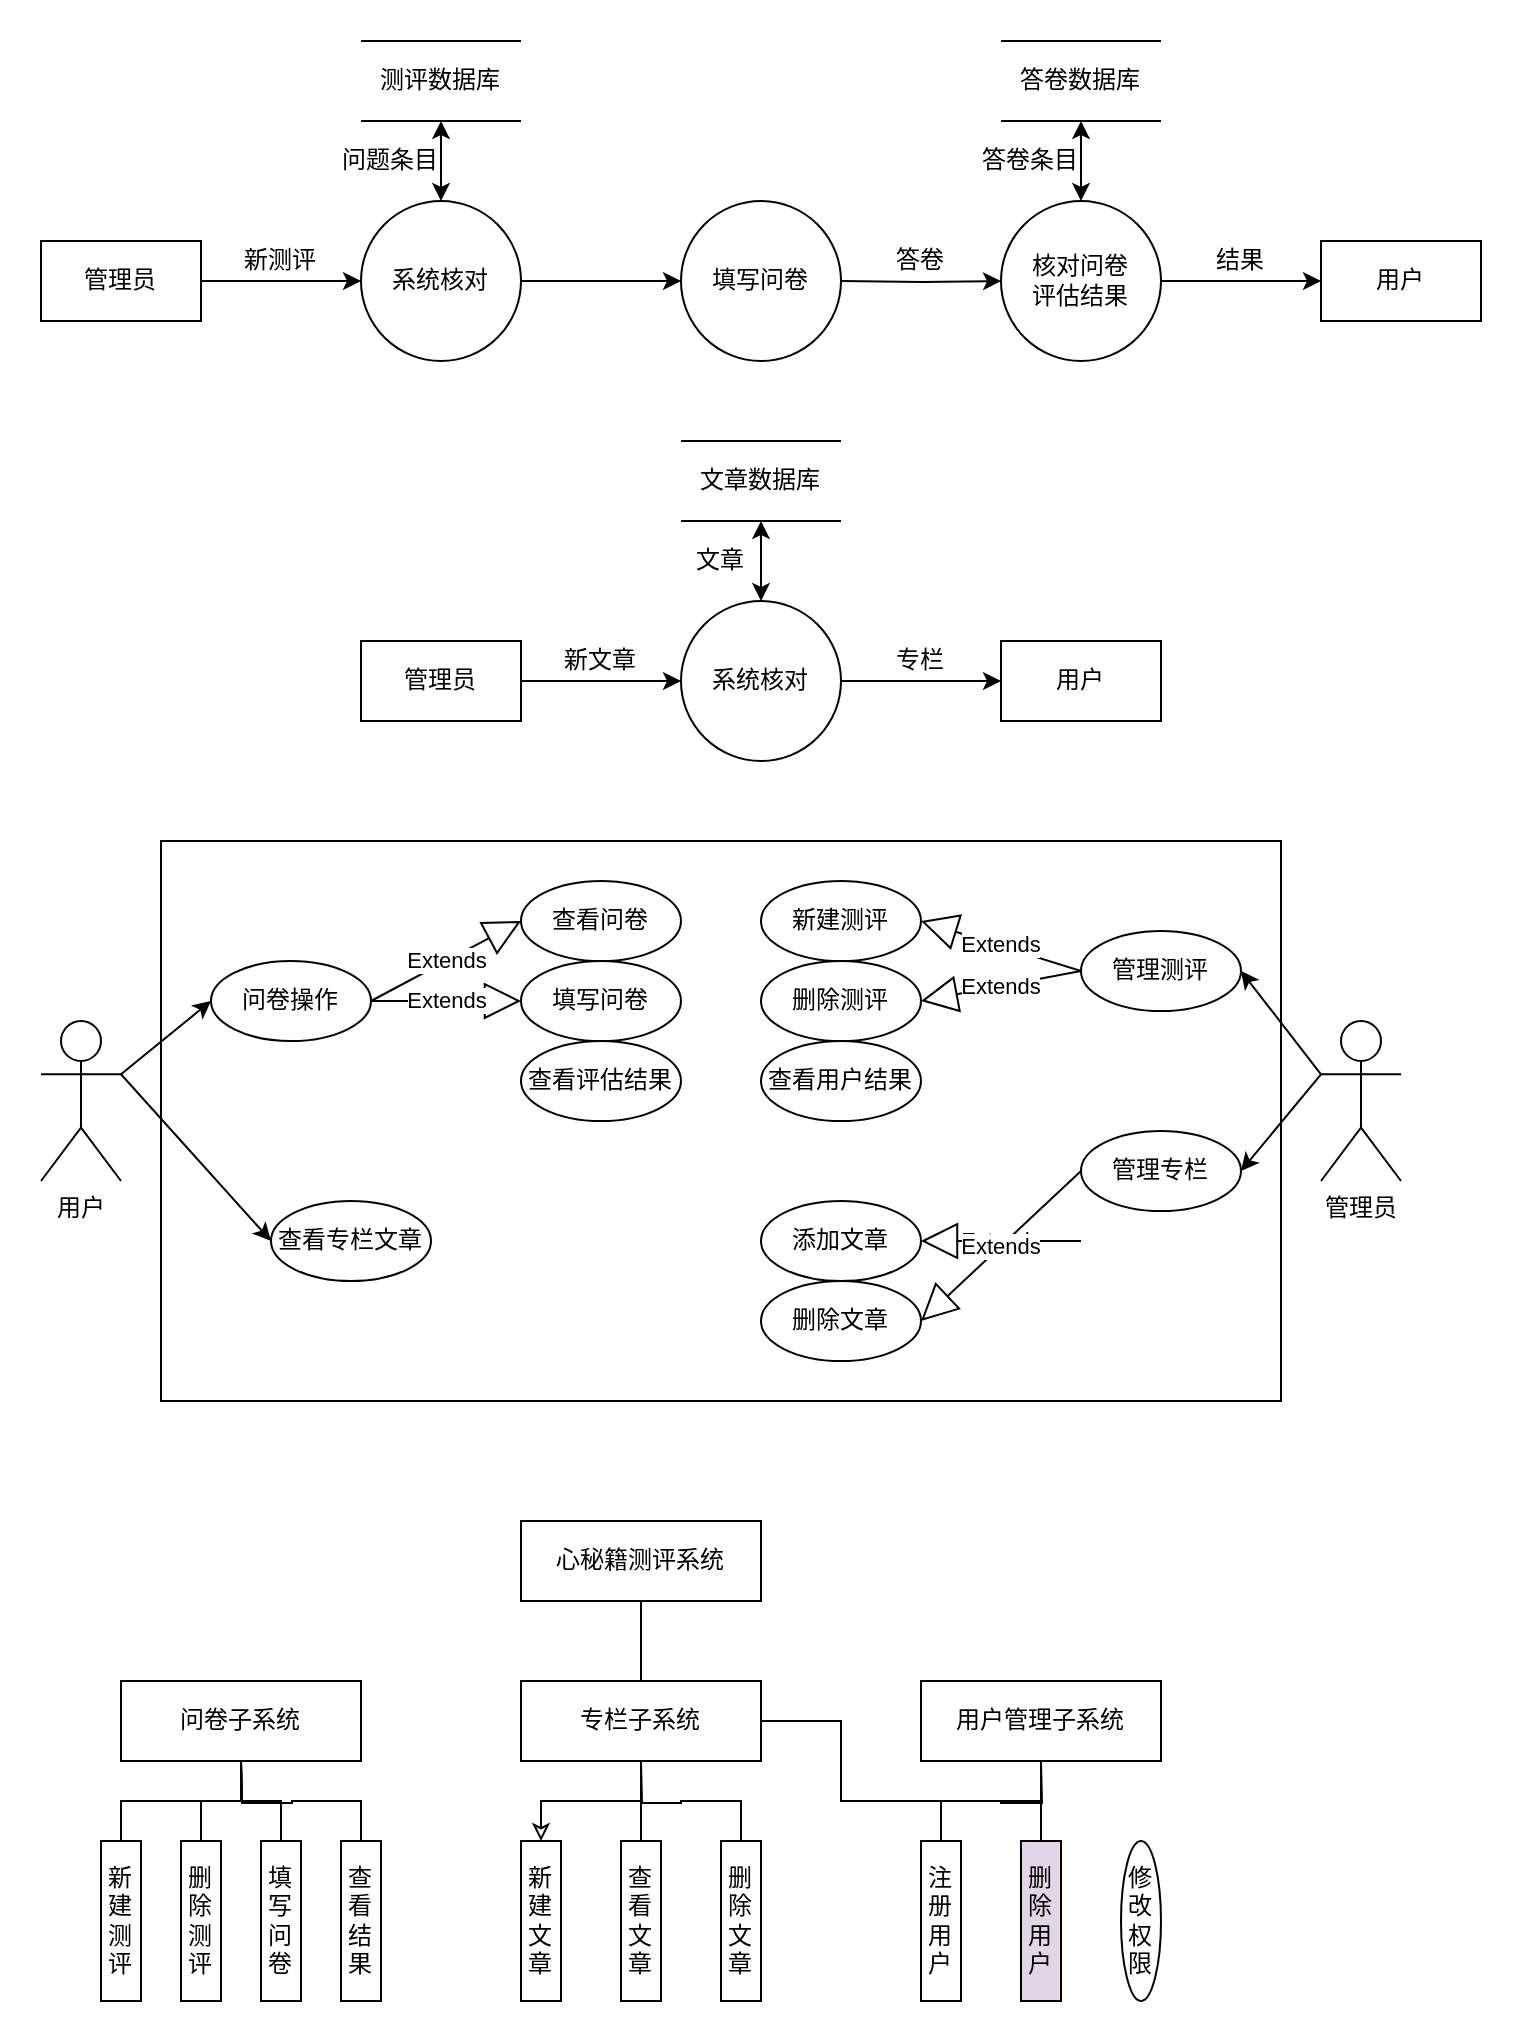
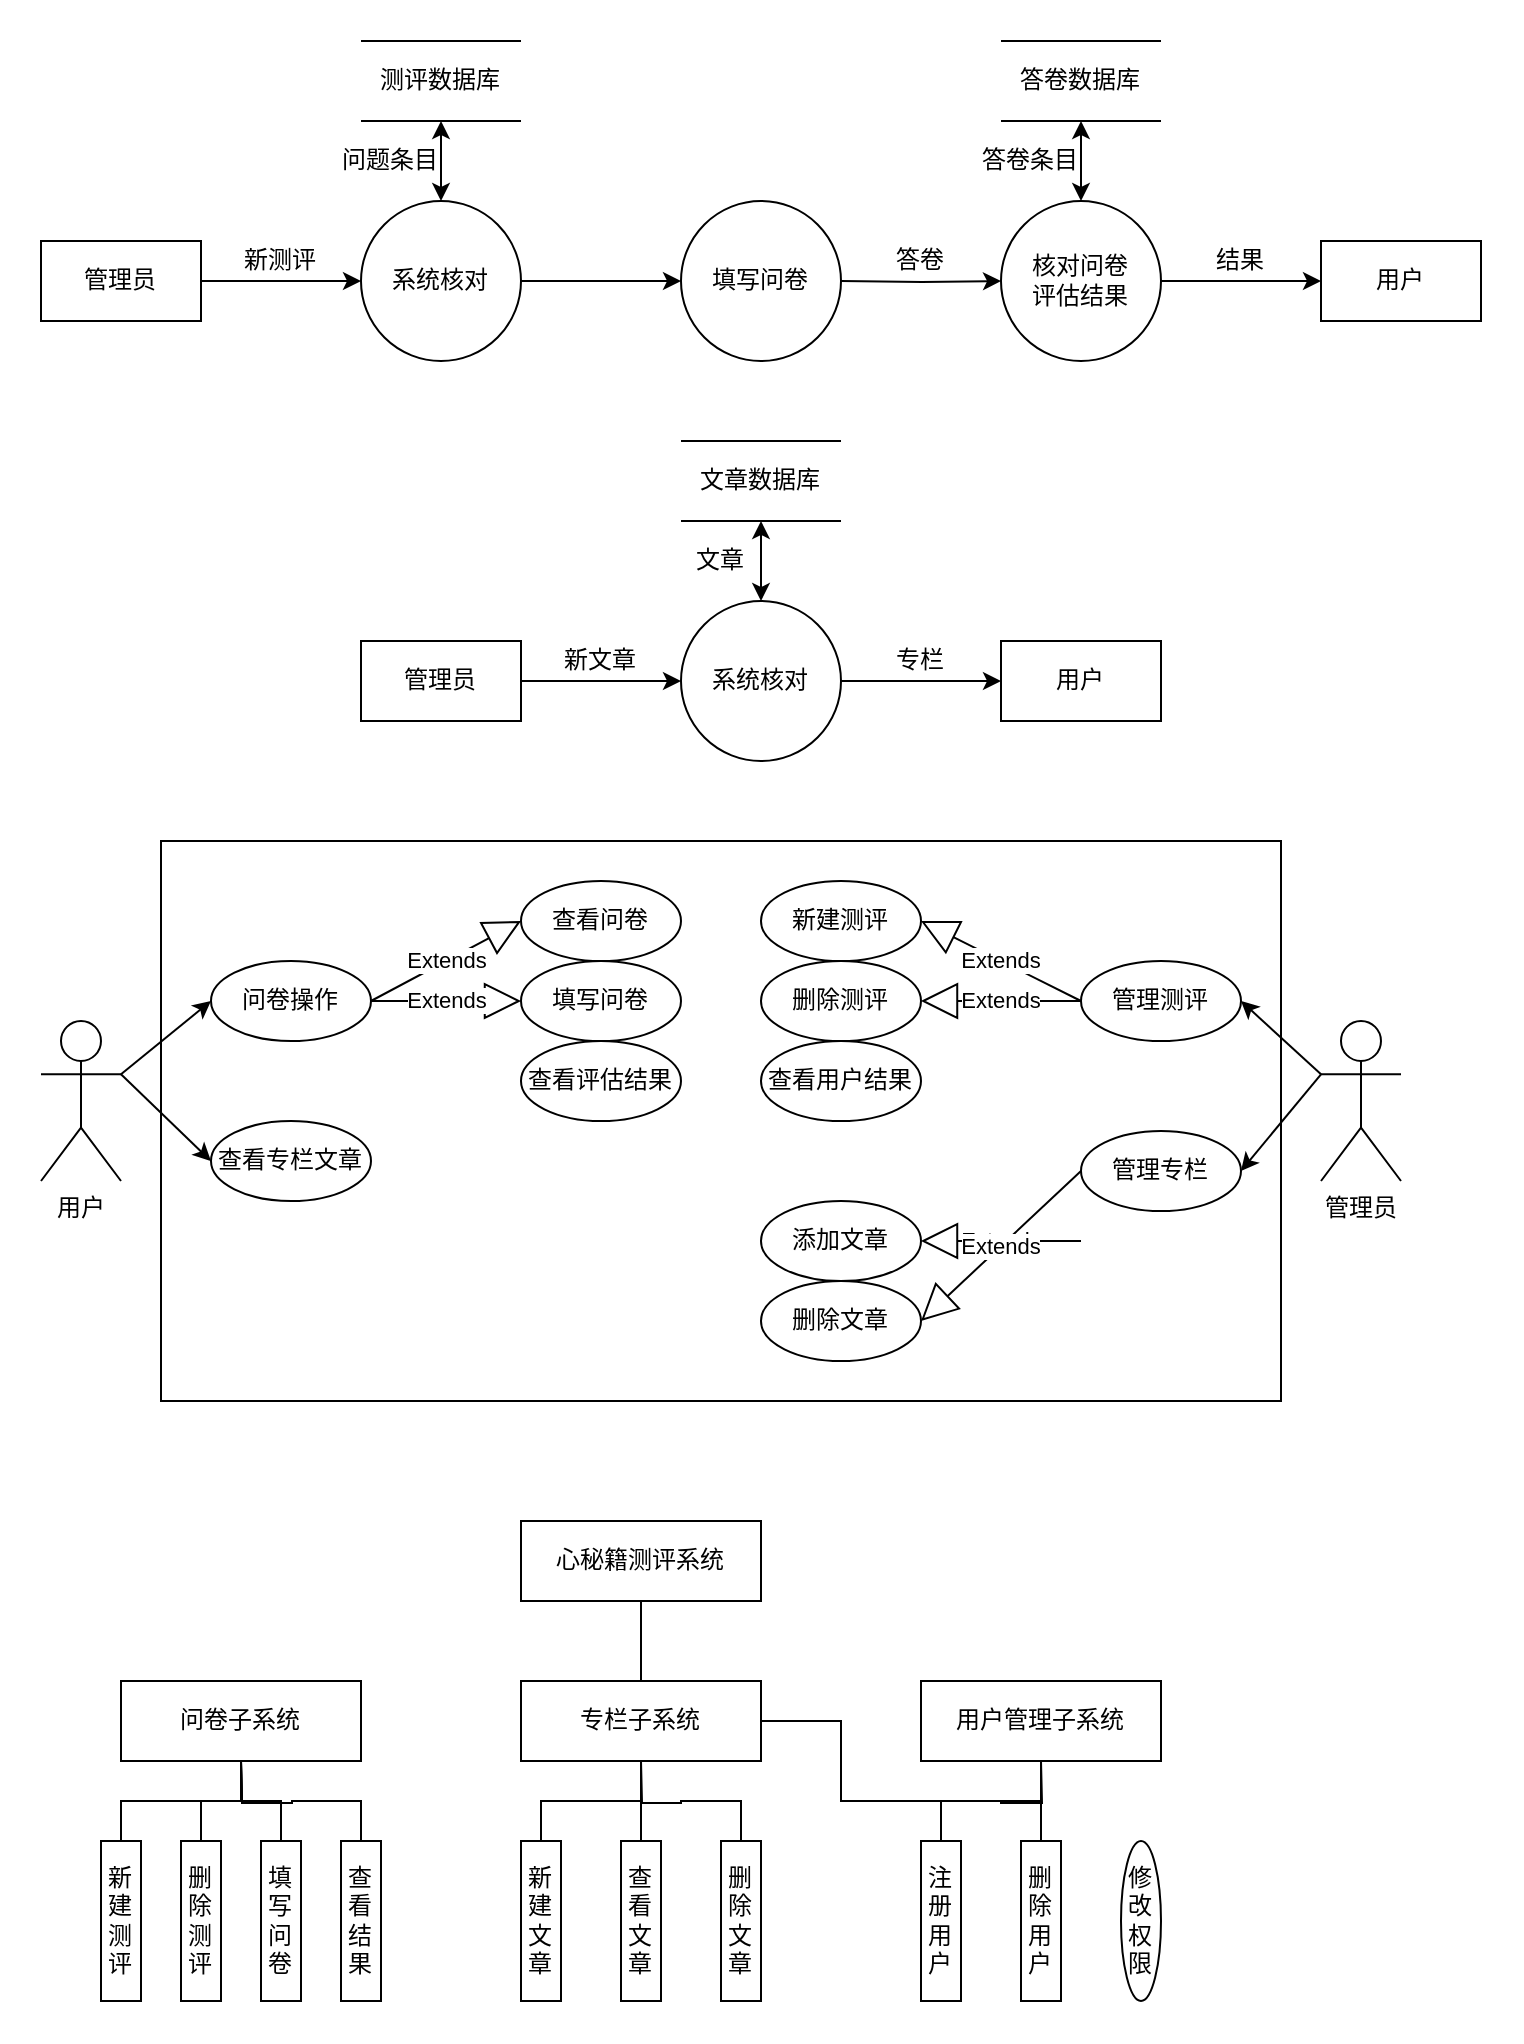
(1161, 971) -> (1161, 1001)
(351, 1241) -> (291, 1161)
(541, 1826) -> (541, 1831)
(1041, 1921) -> (1041, 1921)
